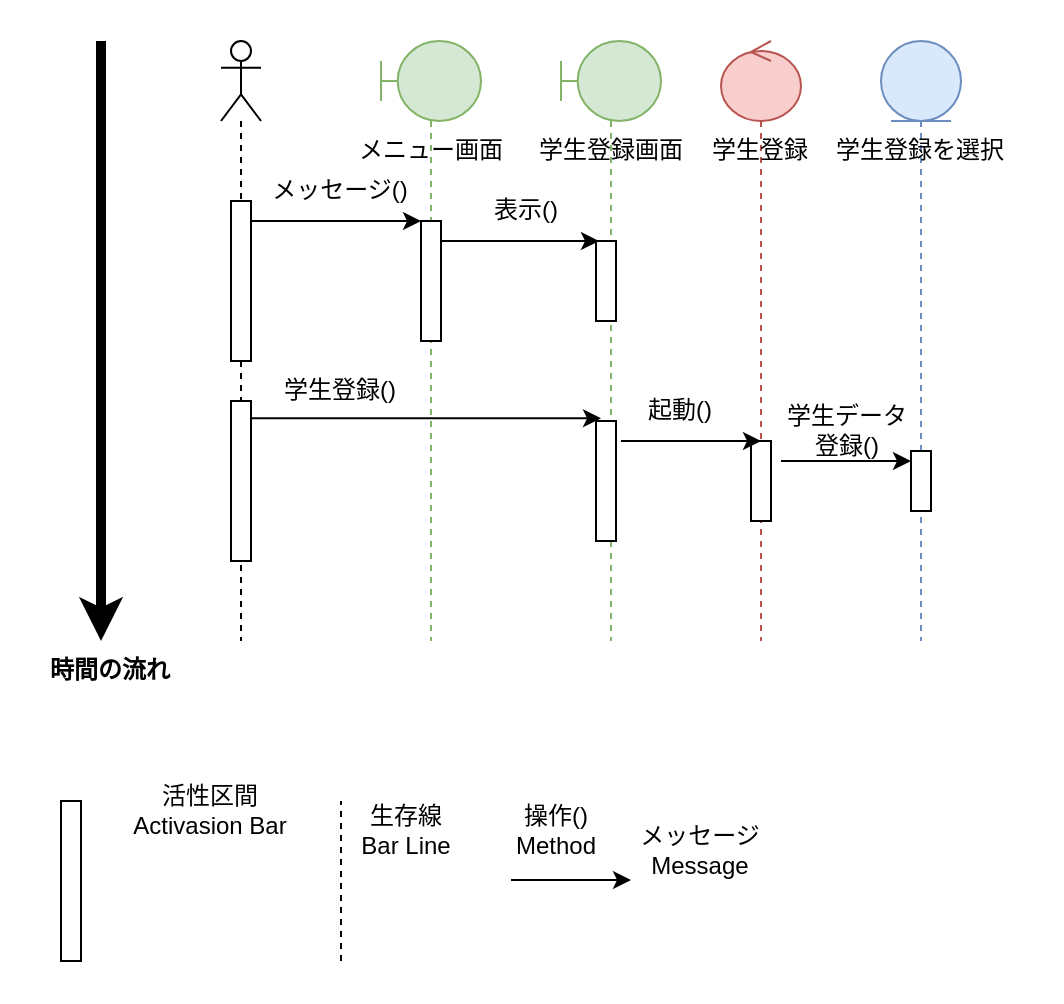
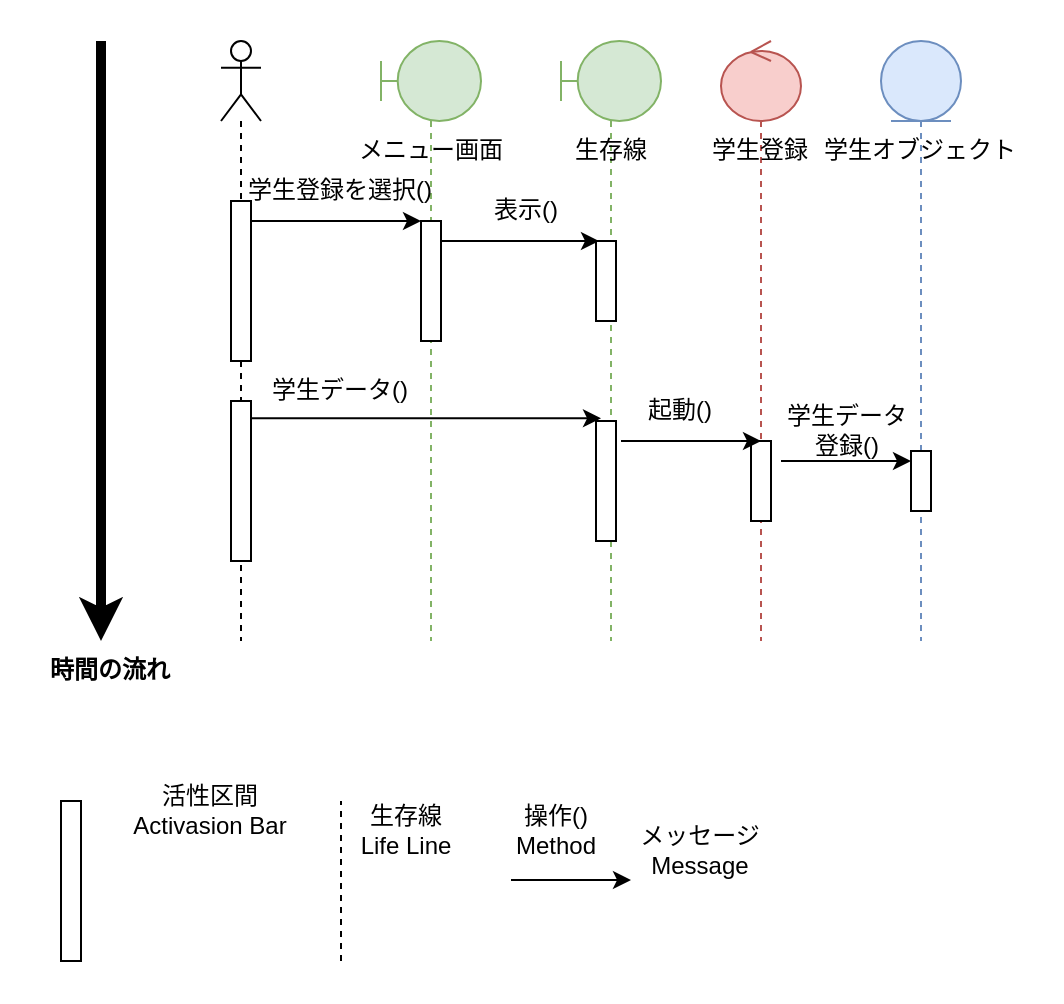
(612, 151) -> (612, 151)
(921, 151) -> (921, 151)
(341, 191) -> (341, 191)
(341, 391) -> (341, 391)
(407, 831) -> (407, 831)
